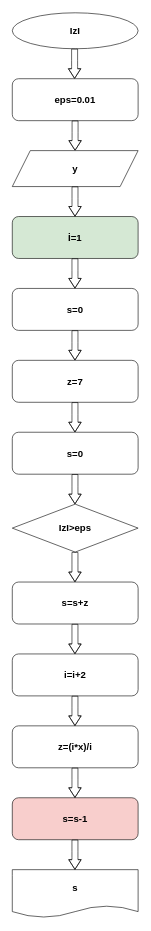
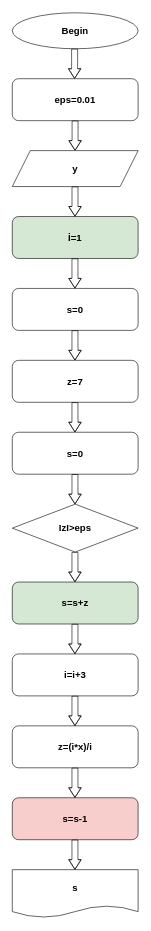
(75, 30) -> (75, 30)
(75, 603) -> (75, 603)
(75, 675) -> (75, 675)
